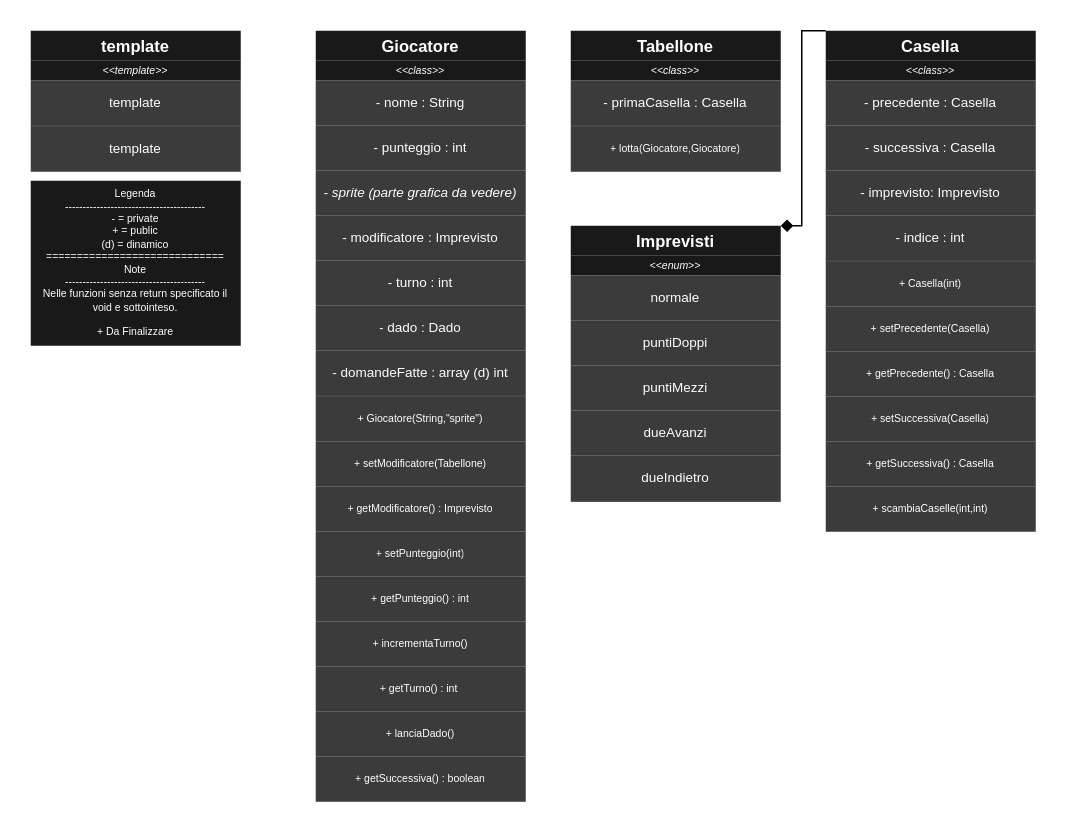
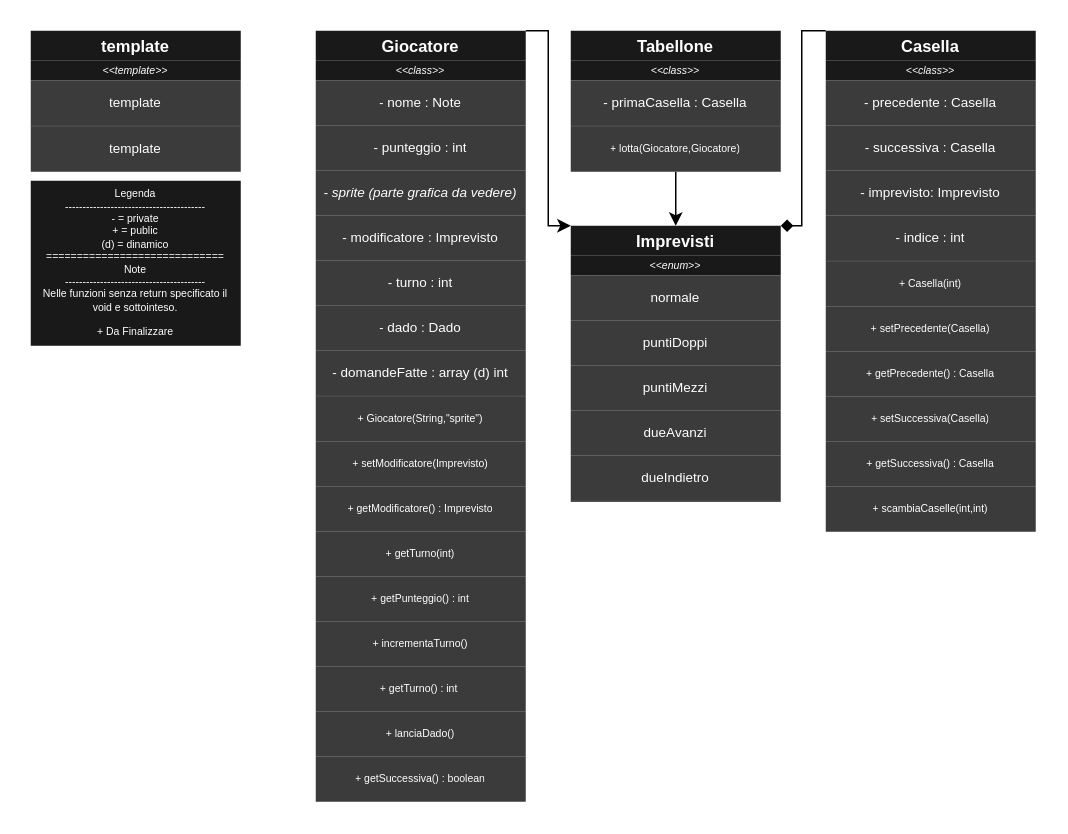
(421, 103) -> (421, 103)
none -> (548, 123)
none -> (676, 194)
(421, 464) -> (421, 464)
(421, 554) -> (421, 554)
